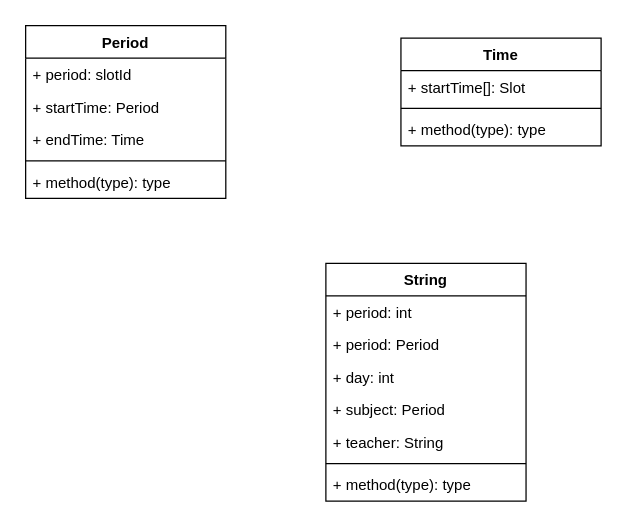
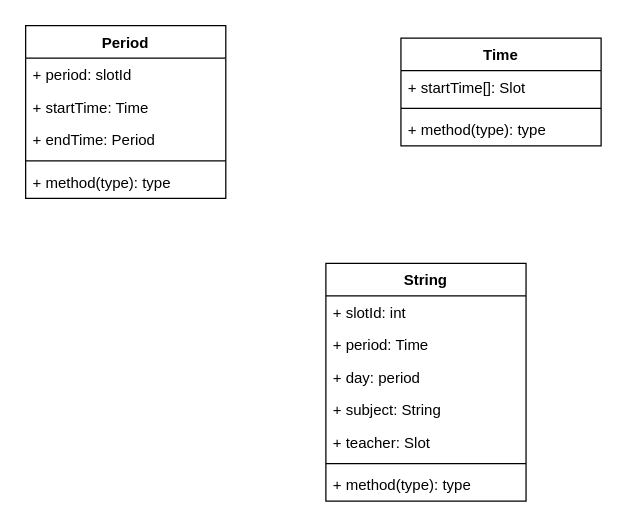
(103, 108) -> (94, 108)
(86, 140) -> (94, 140)
(377, 313) -> (377, 313)
(390, 345) -> (382, 345)
(367, 378) -> (379, 378)
(396, 410) -> (396, 410)
(396, 443) -> (388, 443)
